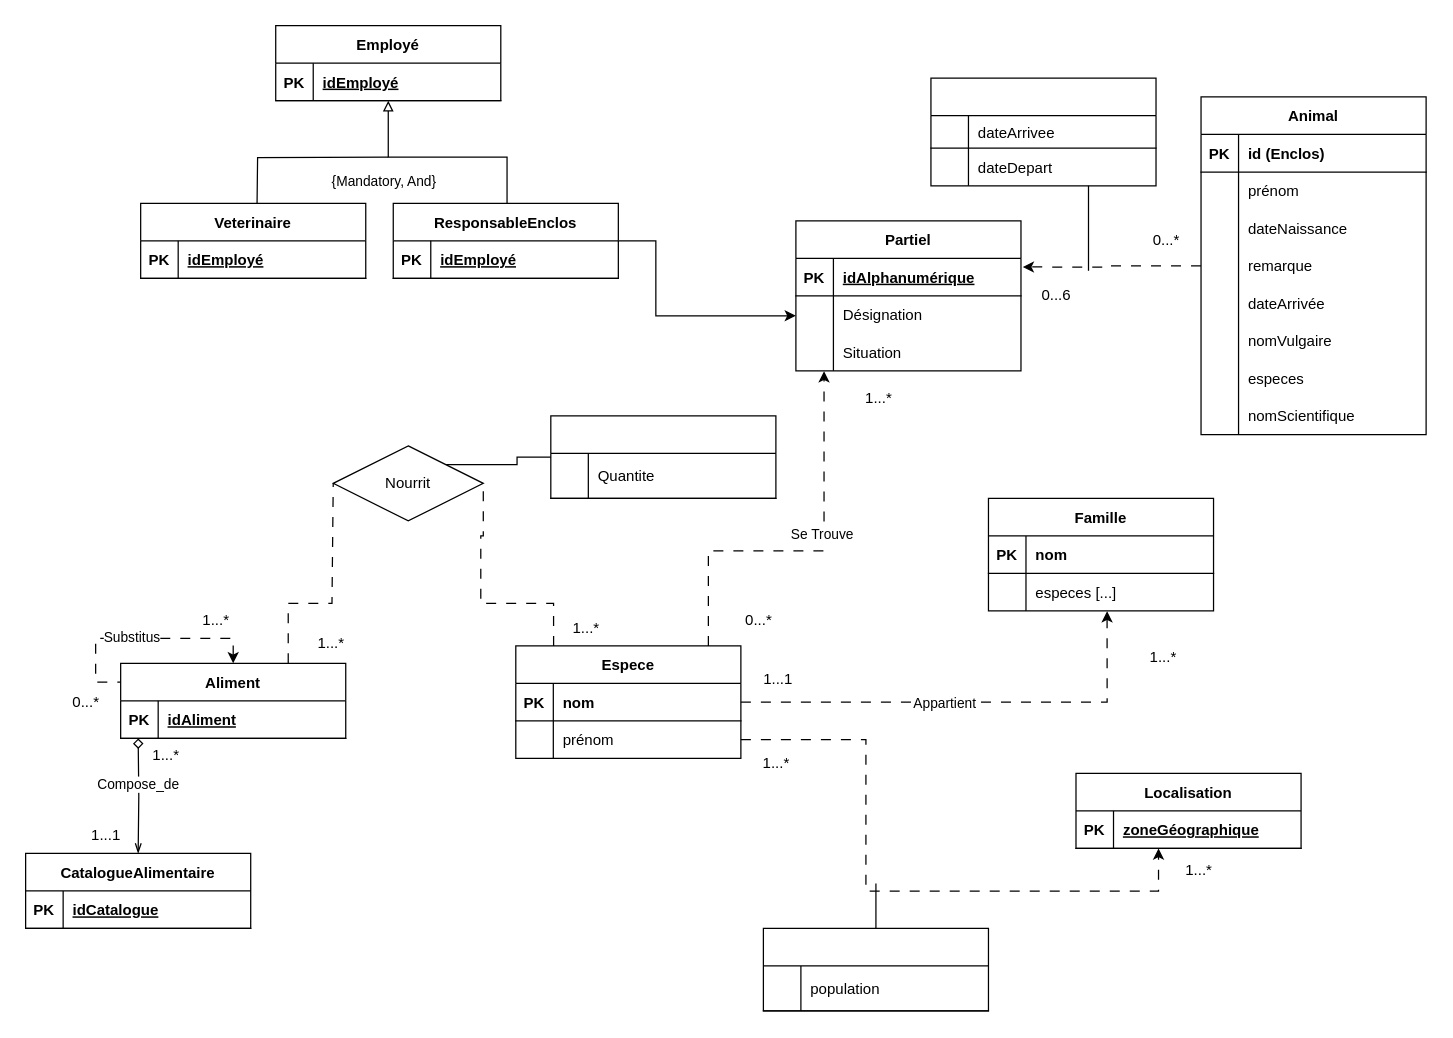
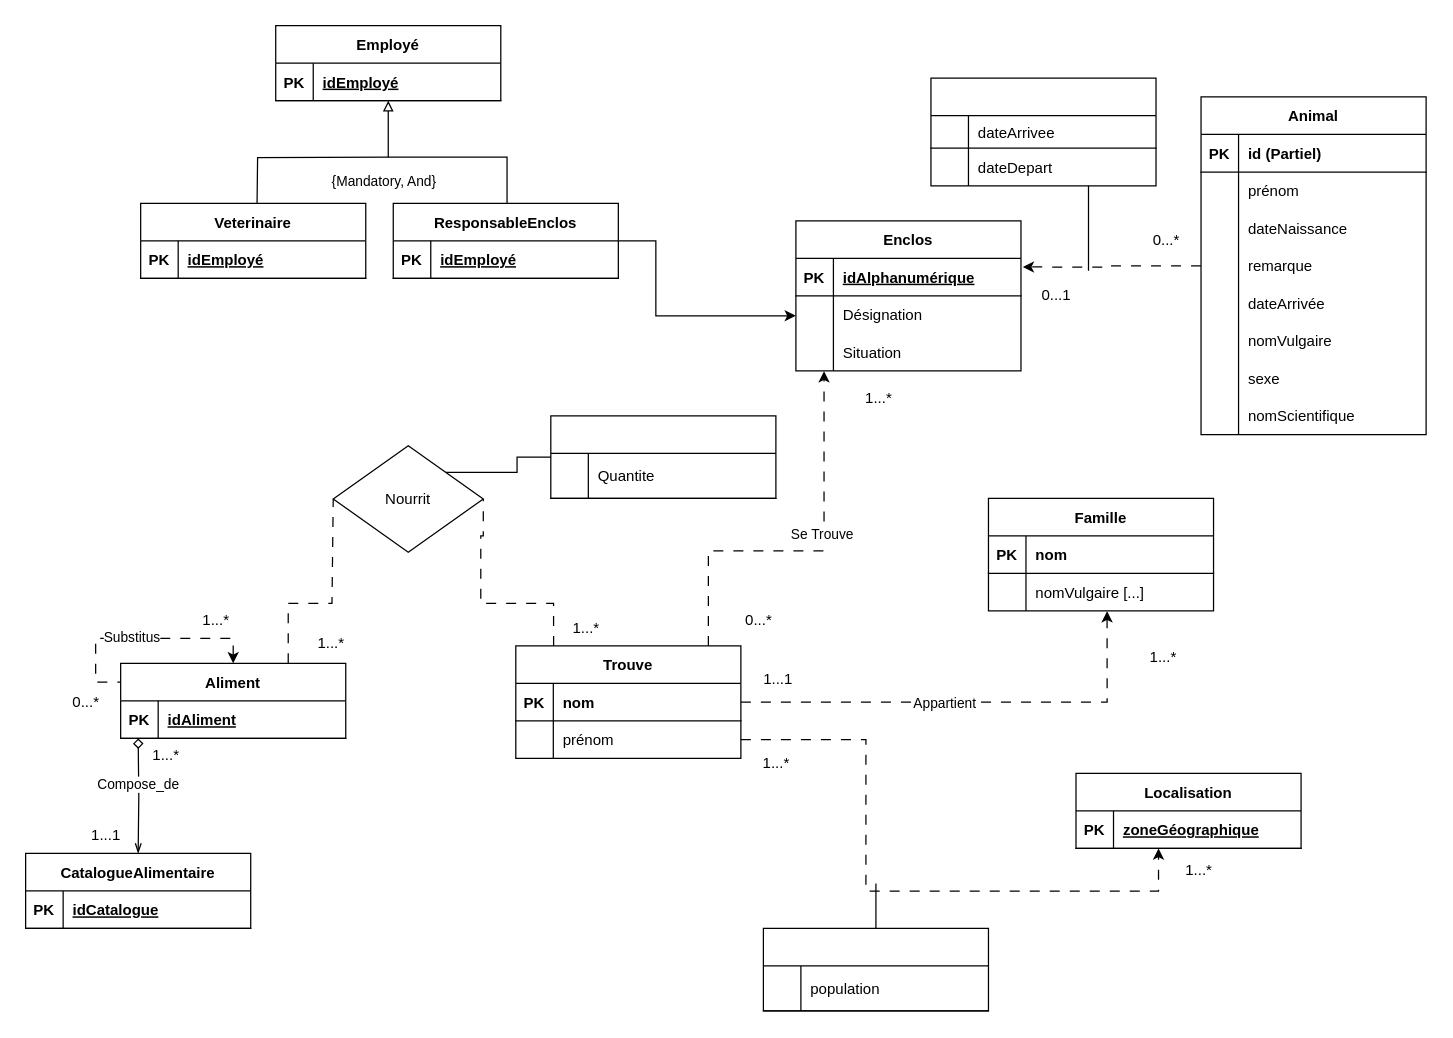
(1288, 154) -> (1290, 154)
(908, 240) -> (908, 240)
(1056, 296) -> (1056, 296)
(1277, 379) -> (1264, 379)
(408, 483) -> (408, 499)
(1082, 593) -> (1095, 593)
(628, 665) -> (628, 665)
